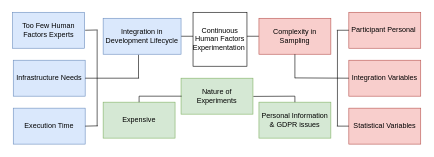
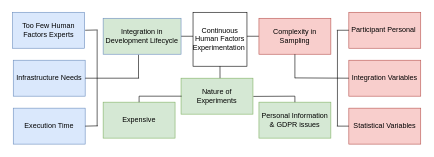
(142, 36) -> (142, 36)
none -> (220, 73)
